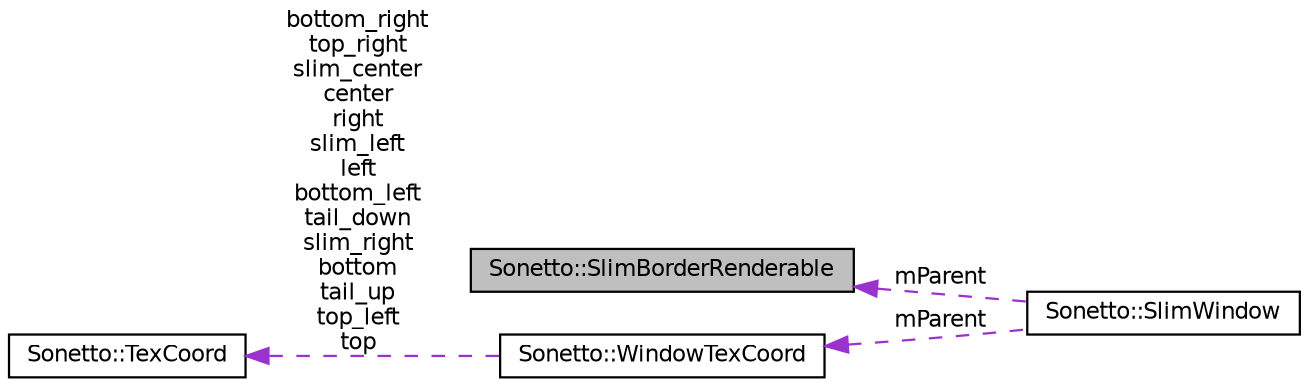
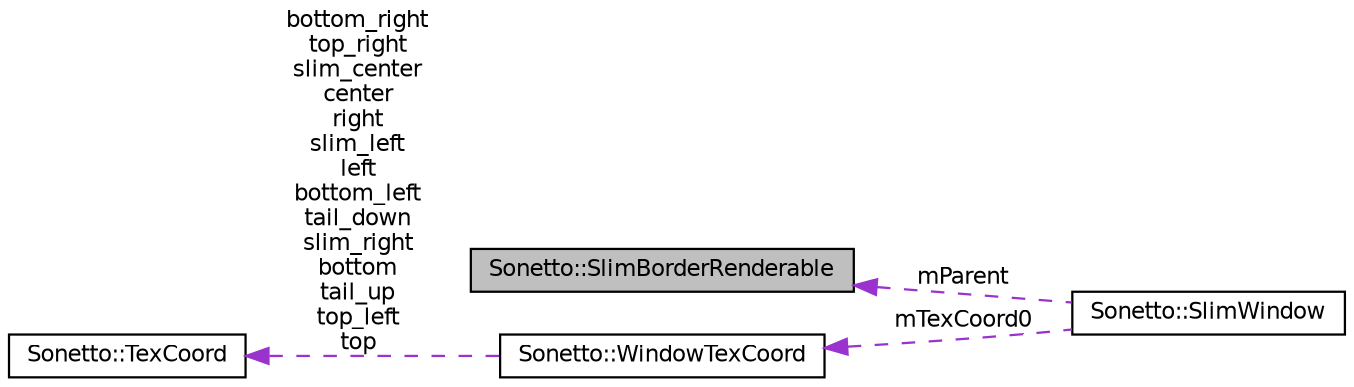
(941, 321) -> (963, 321)
